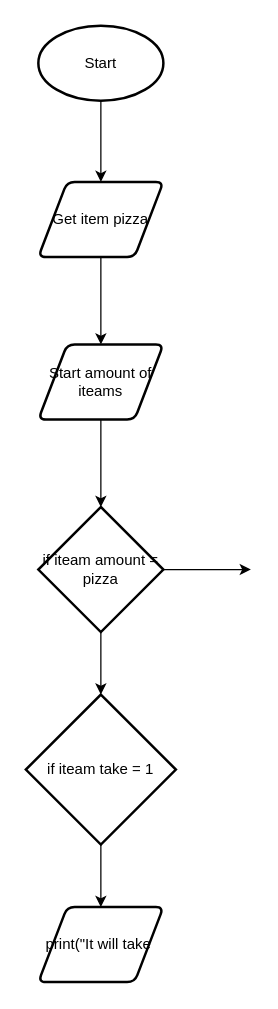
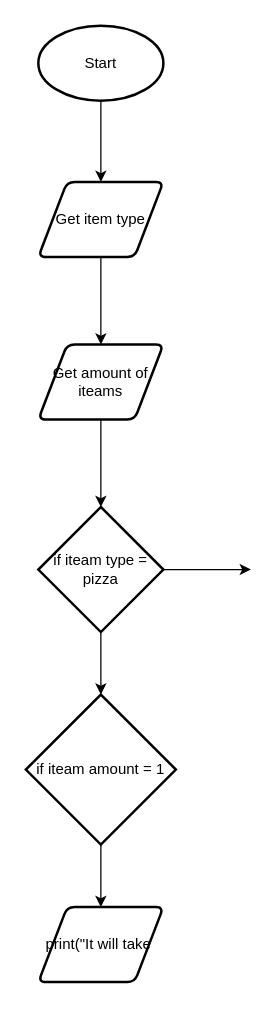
(101, 219) -> (101, 219)
(101, 382) -> (101, 382)
(101, 569) -> (101, 569)
(101, 769) -> (101, 769)
